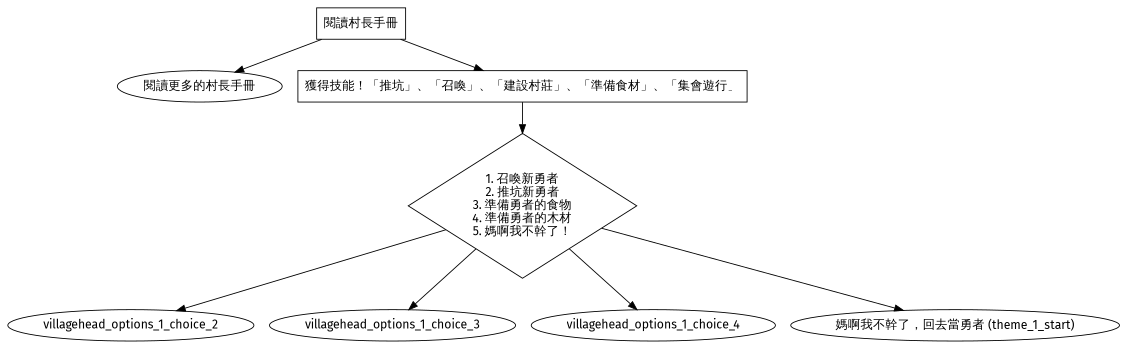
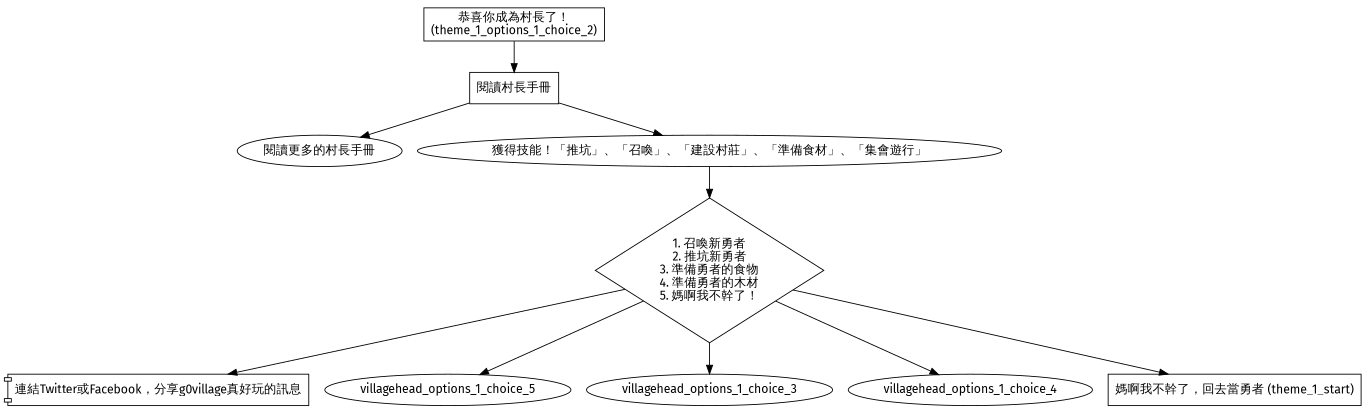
none -> (514, 24)
(522, 86) -> (710, 151)
(131, 325) -> (448, 390)
(955, 325) -> (1235, 390)
none -> (158, 390)
